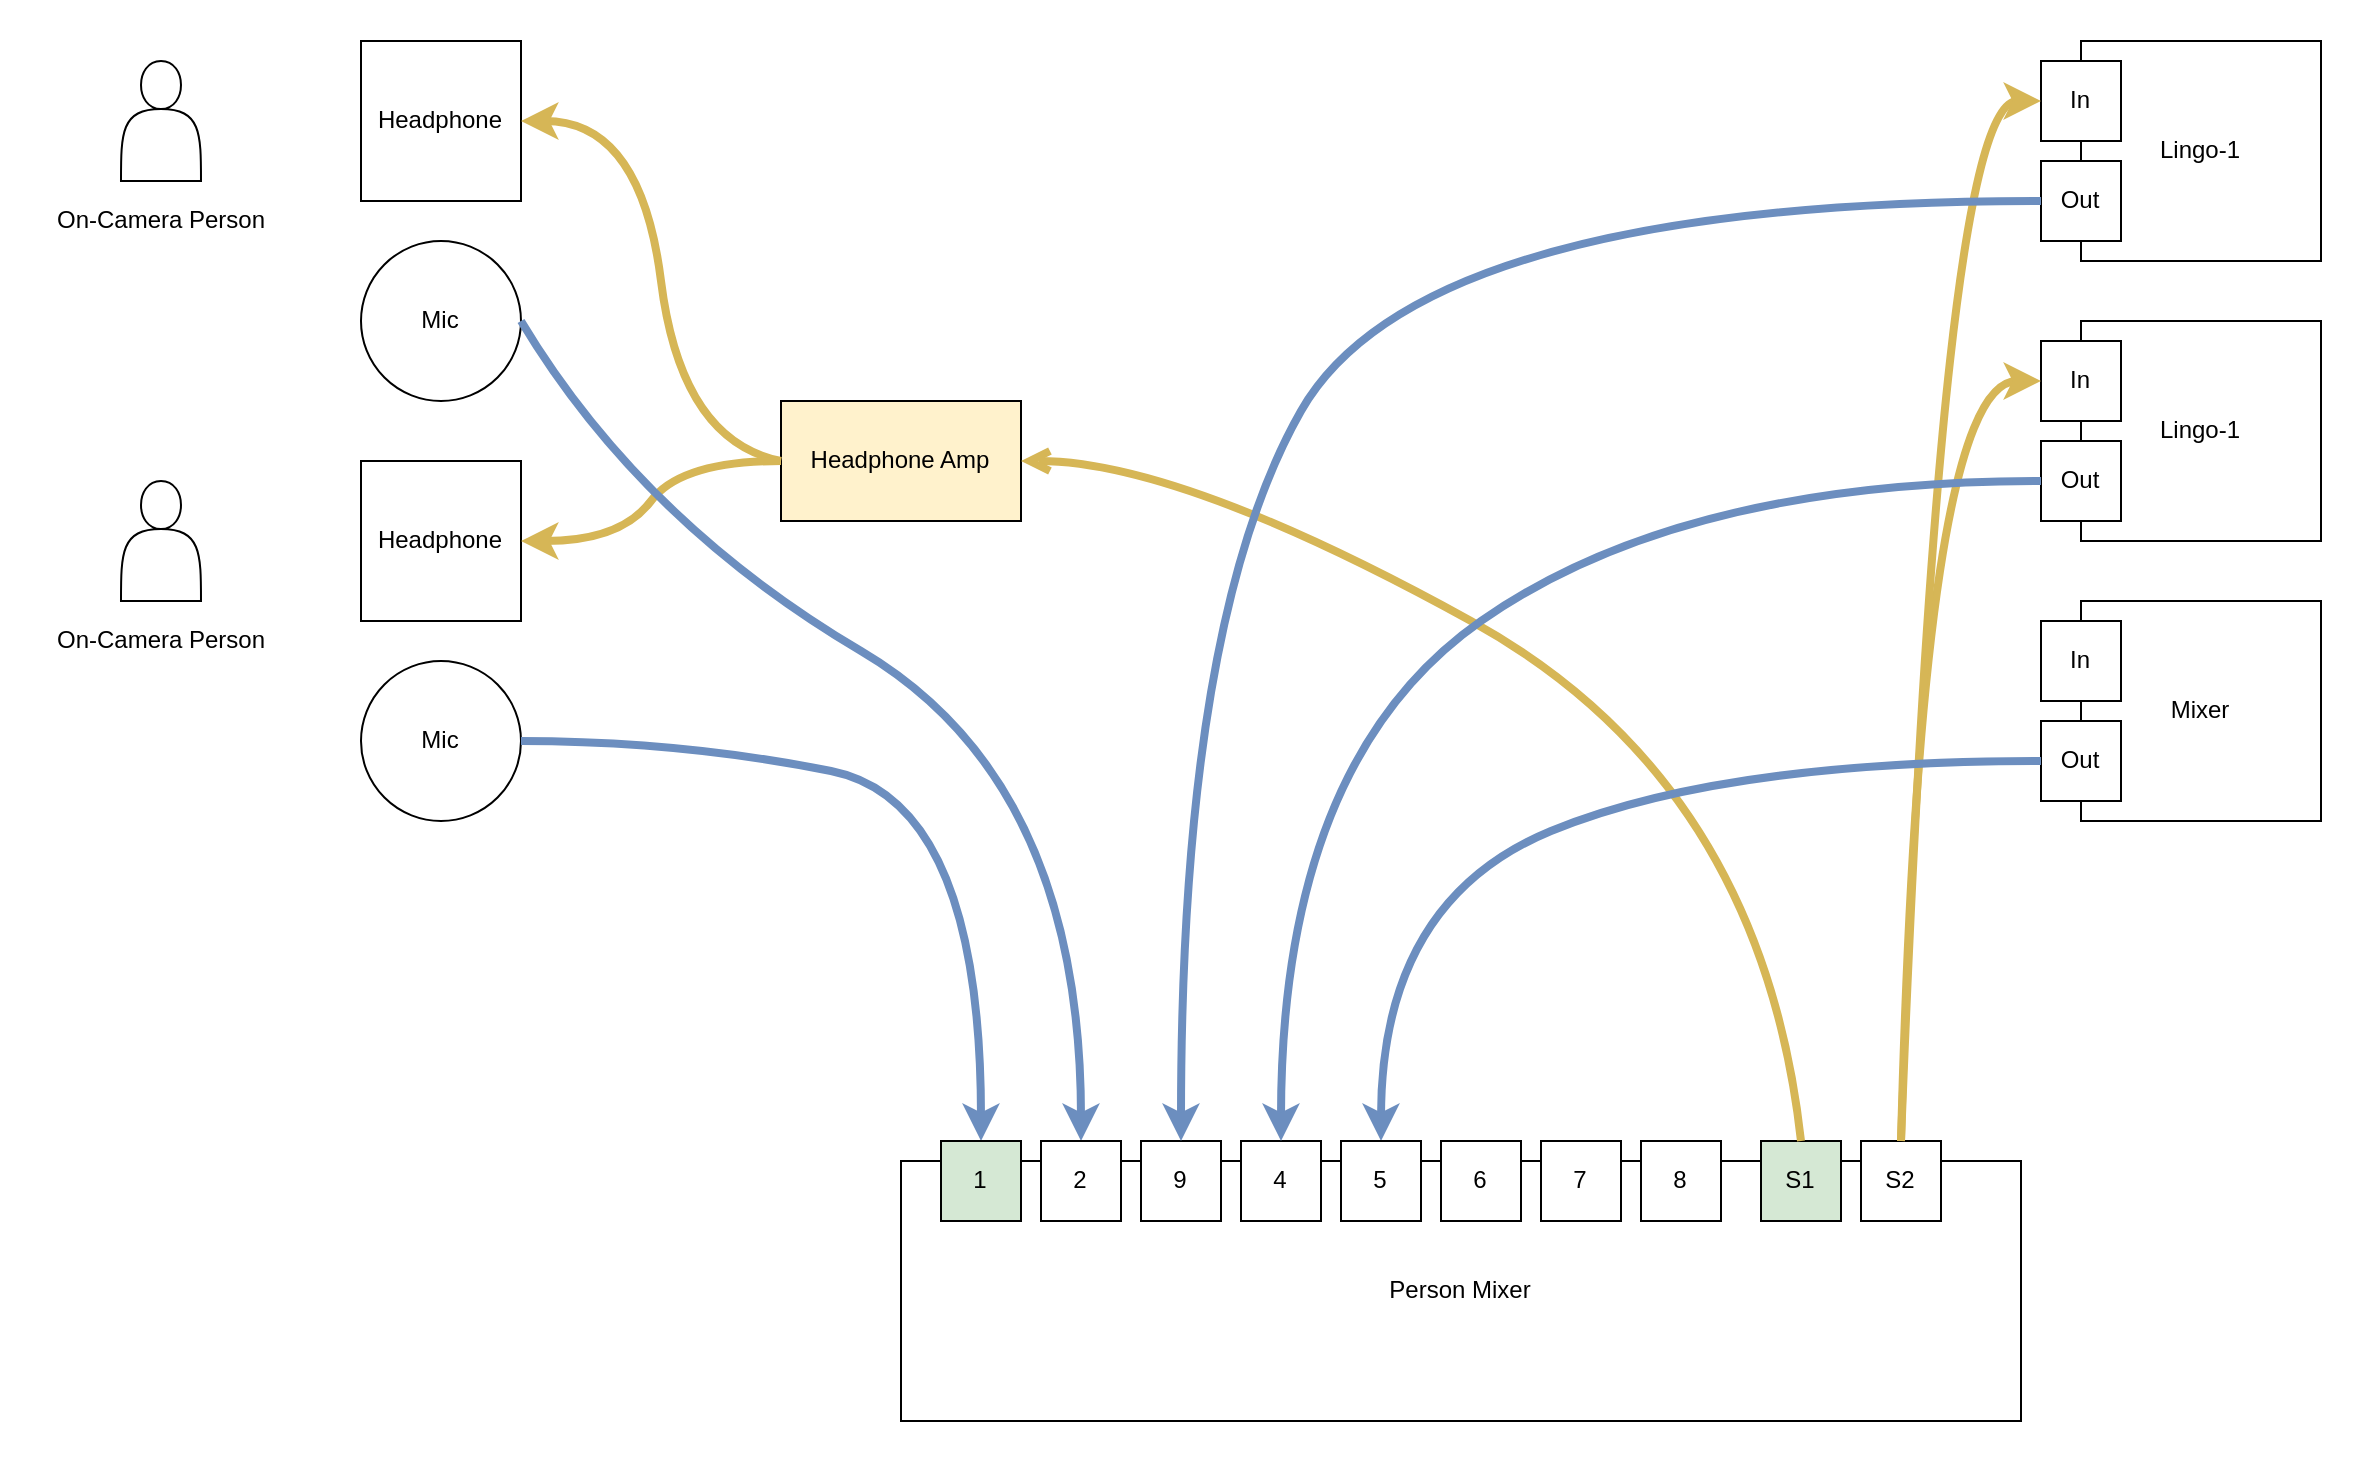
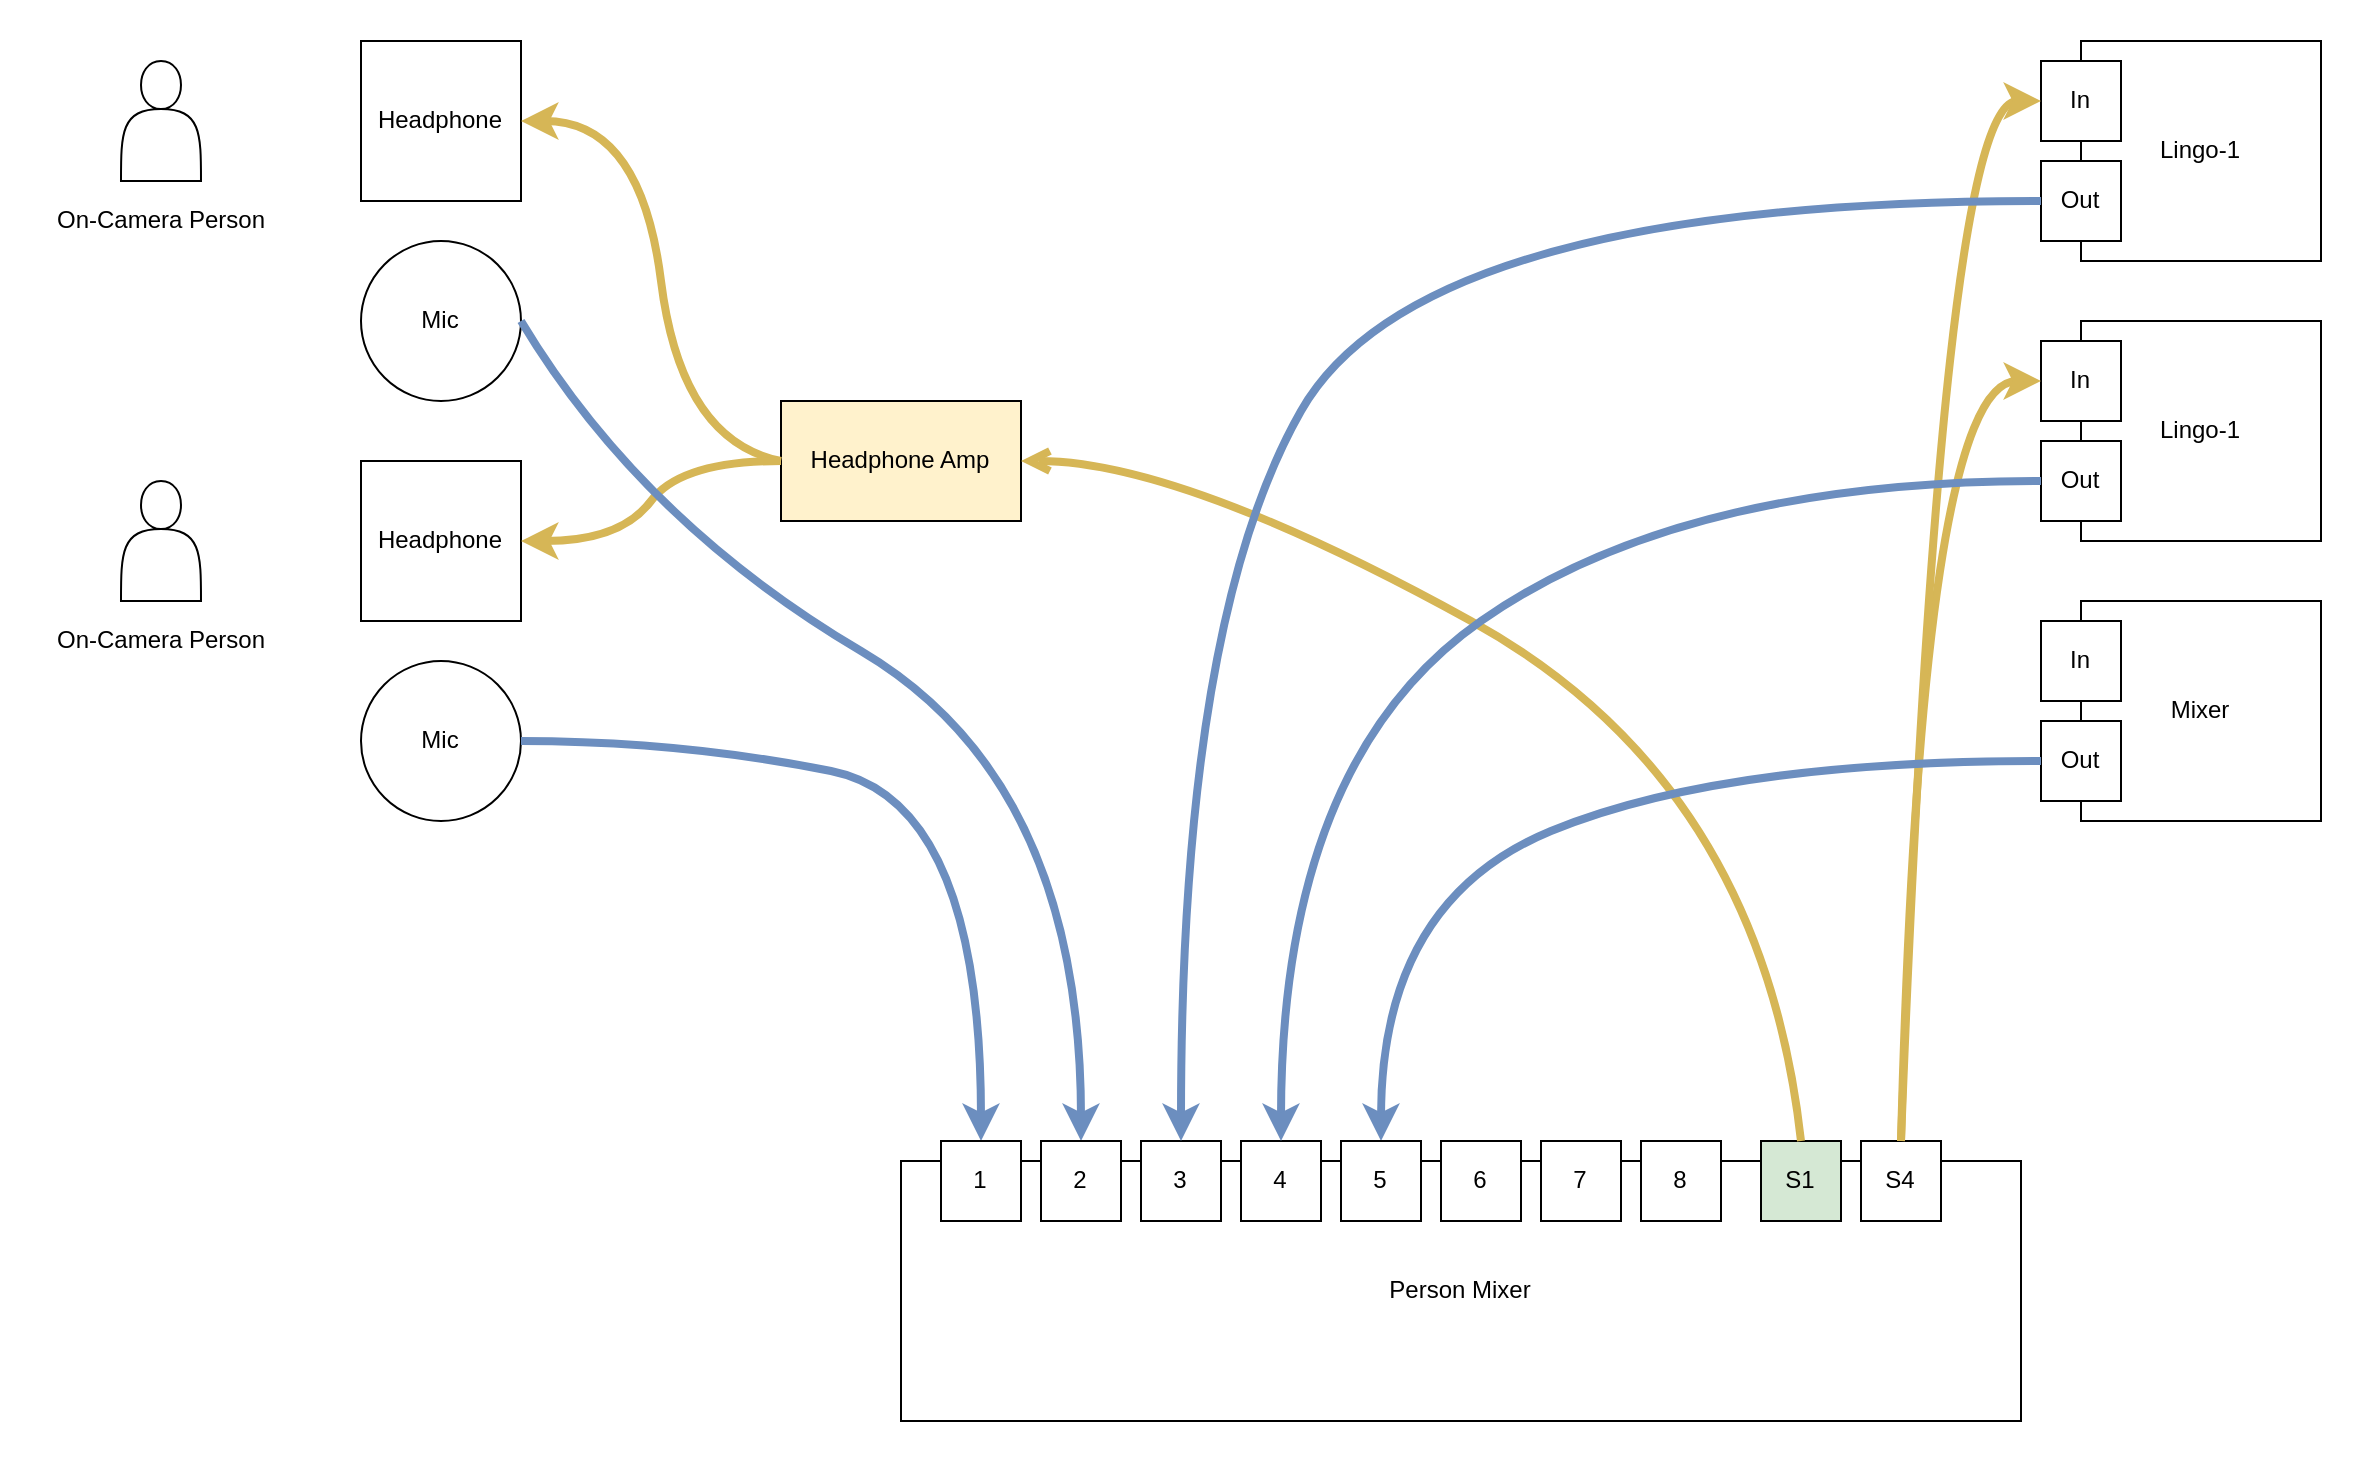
(981, 1181) -> (981, 1181)
(1181, 1181) -> (1181, 1181)
(1901, 1181) -> (1901, 1181)
